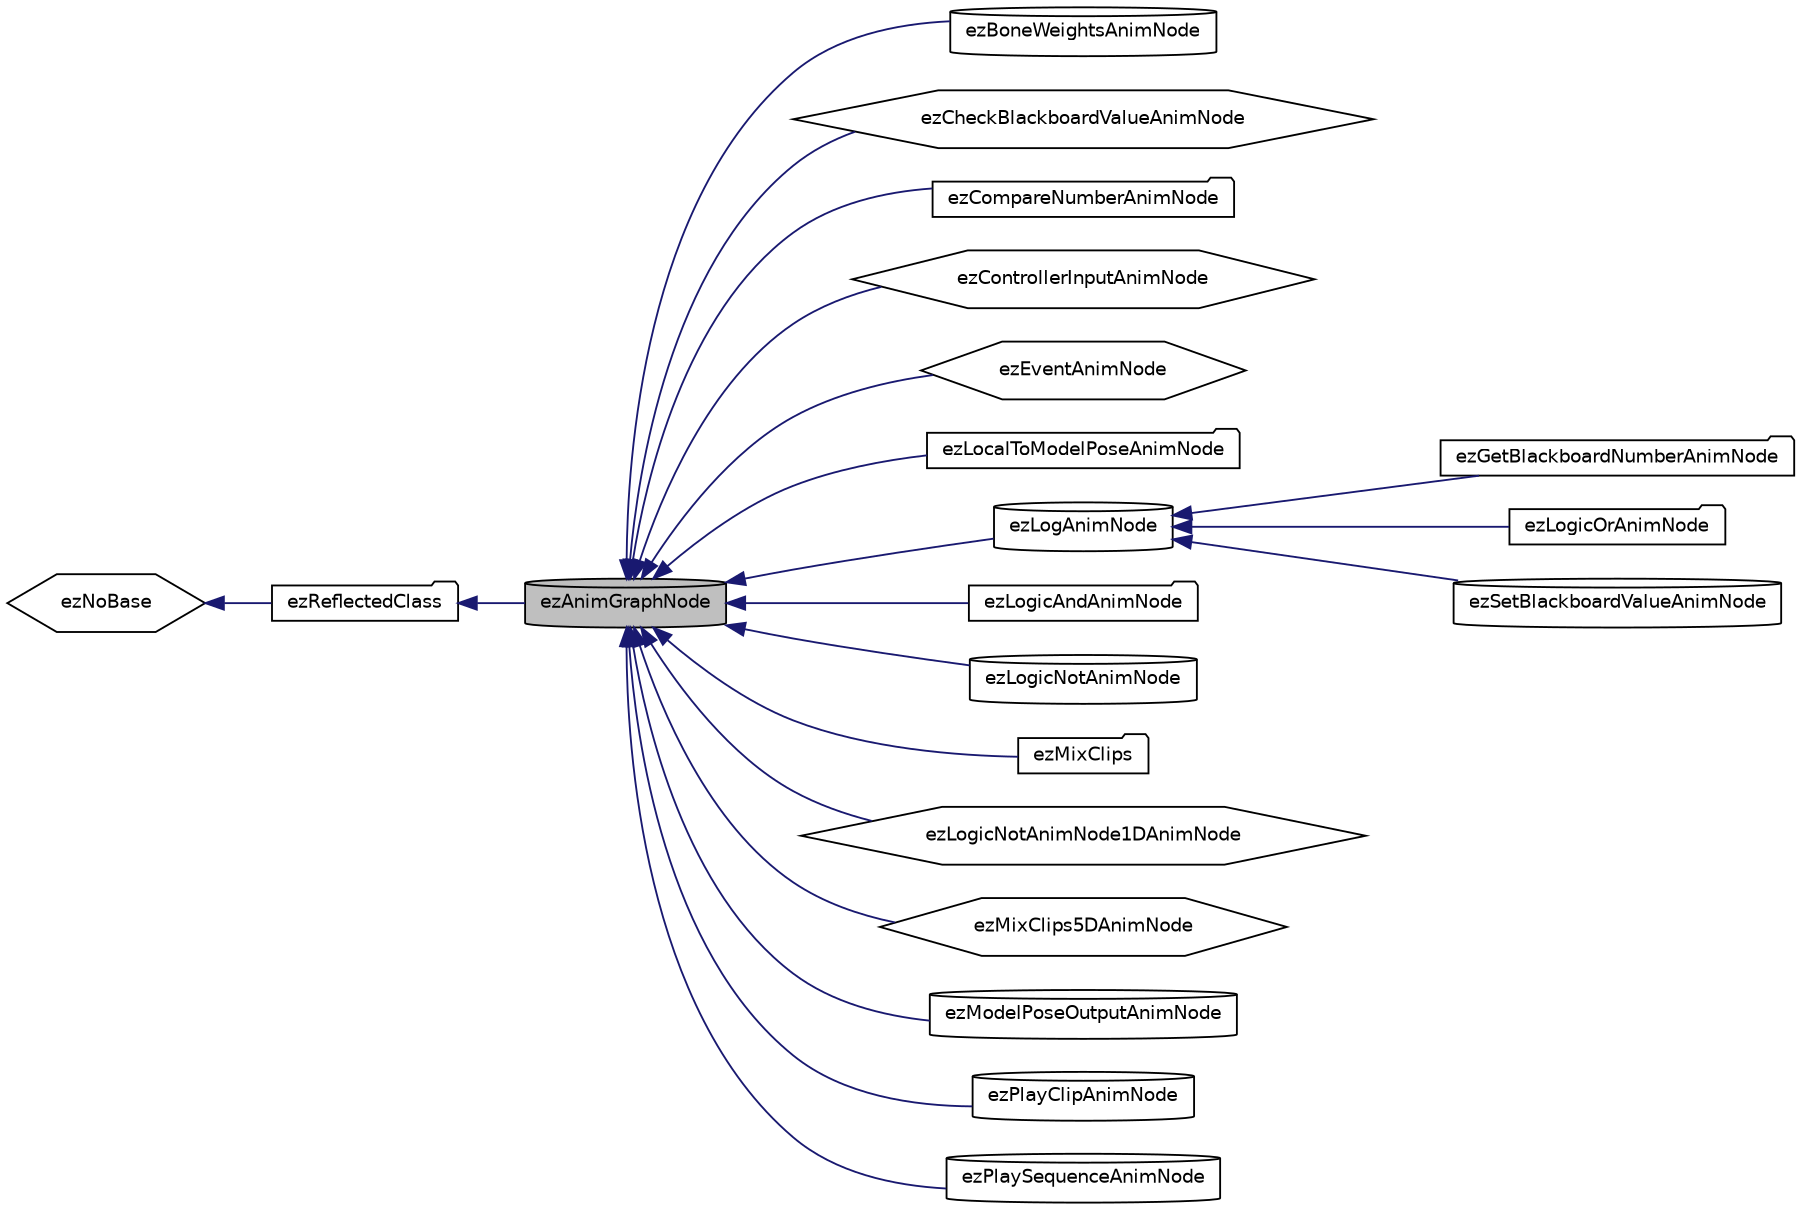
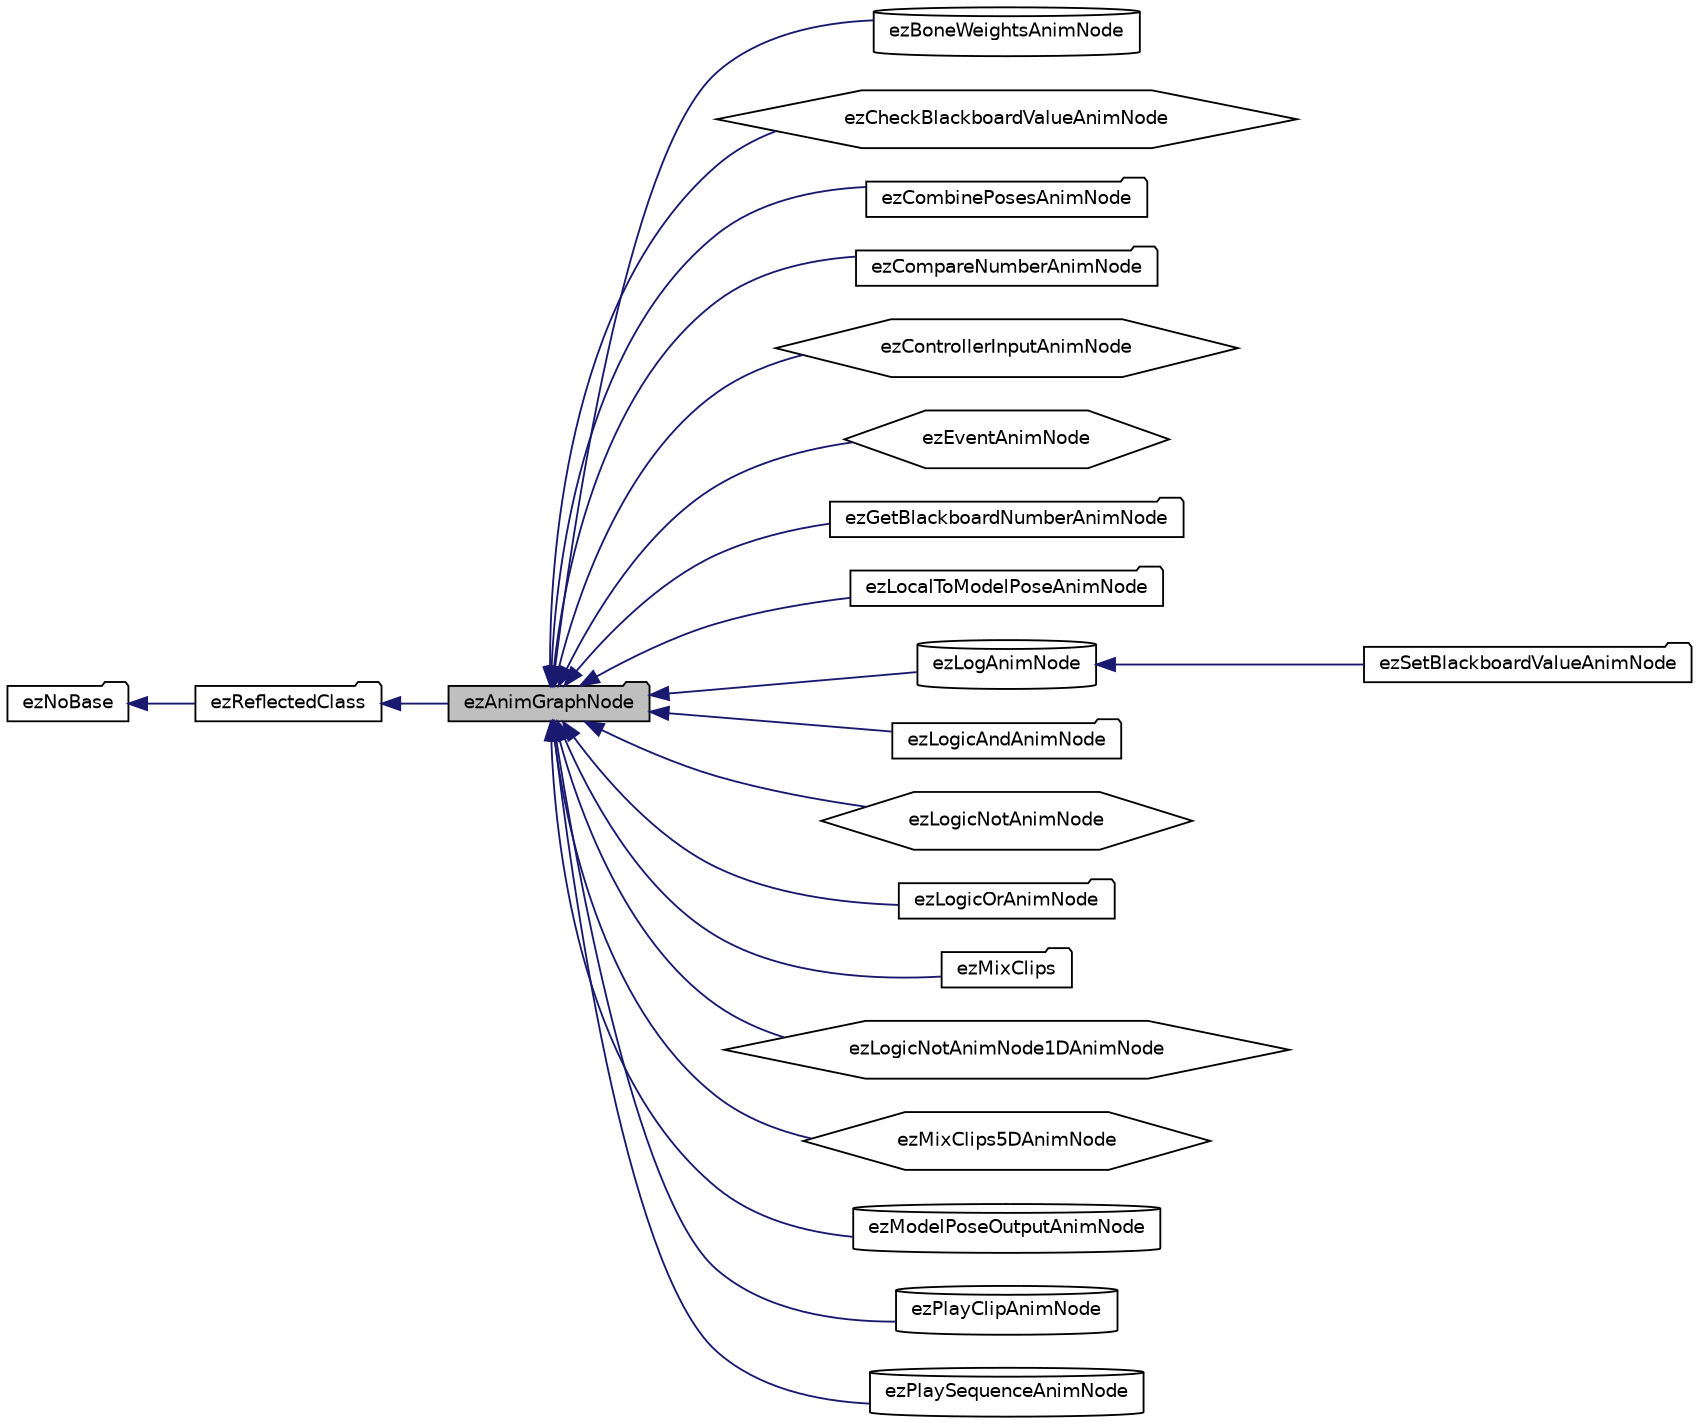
none -> (1007, 199)
(1335, 494) -> (688, 571)
(1350, 527) -> (713, 865)
(106, 603) -> (68, 704)
(626, 603) -> (549, 704)
(1617, 603) -> (1528, 665)
(1083, 679) -> (1007, 821)
